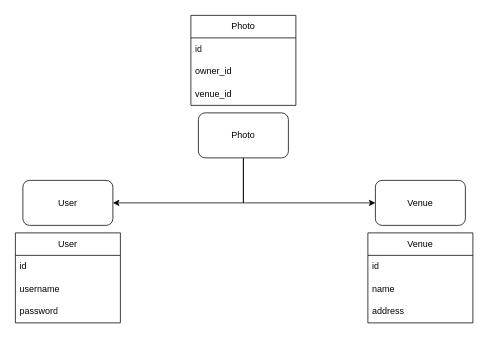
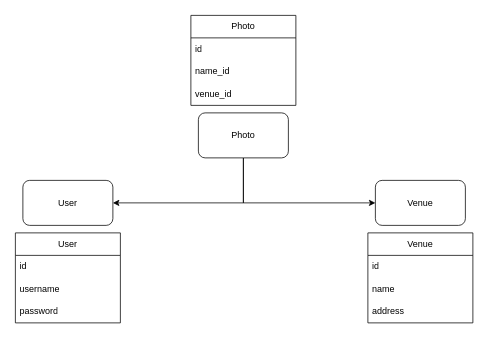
(214, 72) -> (212, 72)
